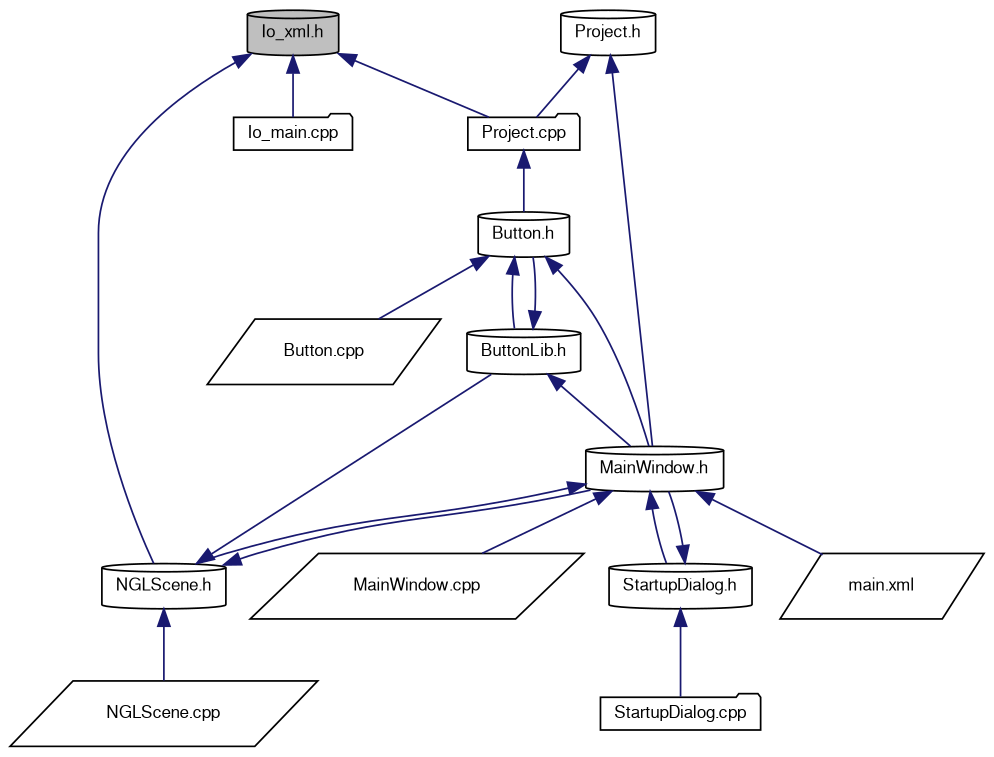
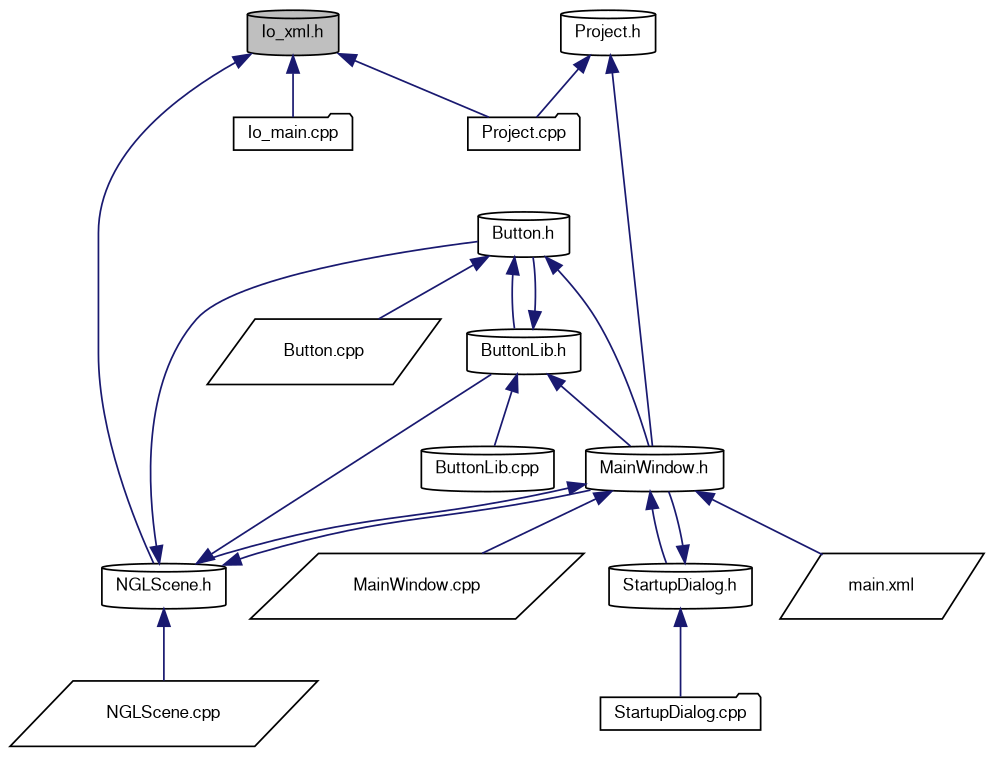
(524, 190) -> (220, 302)
none -> (488, 469)
